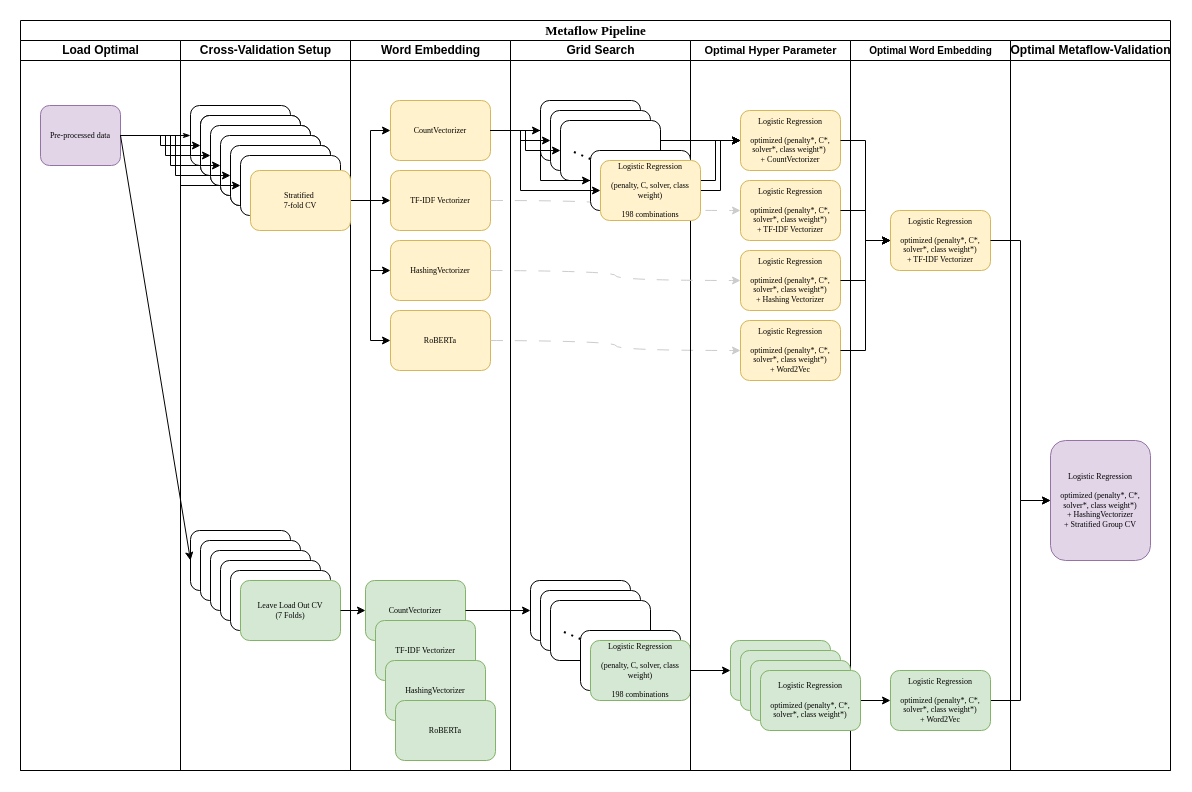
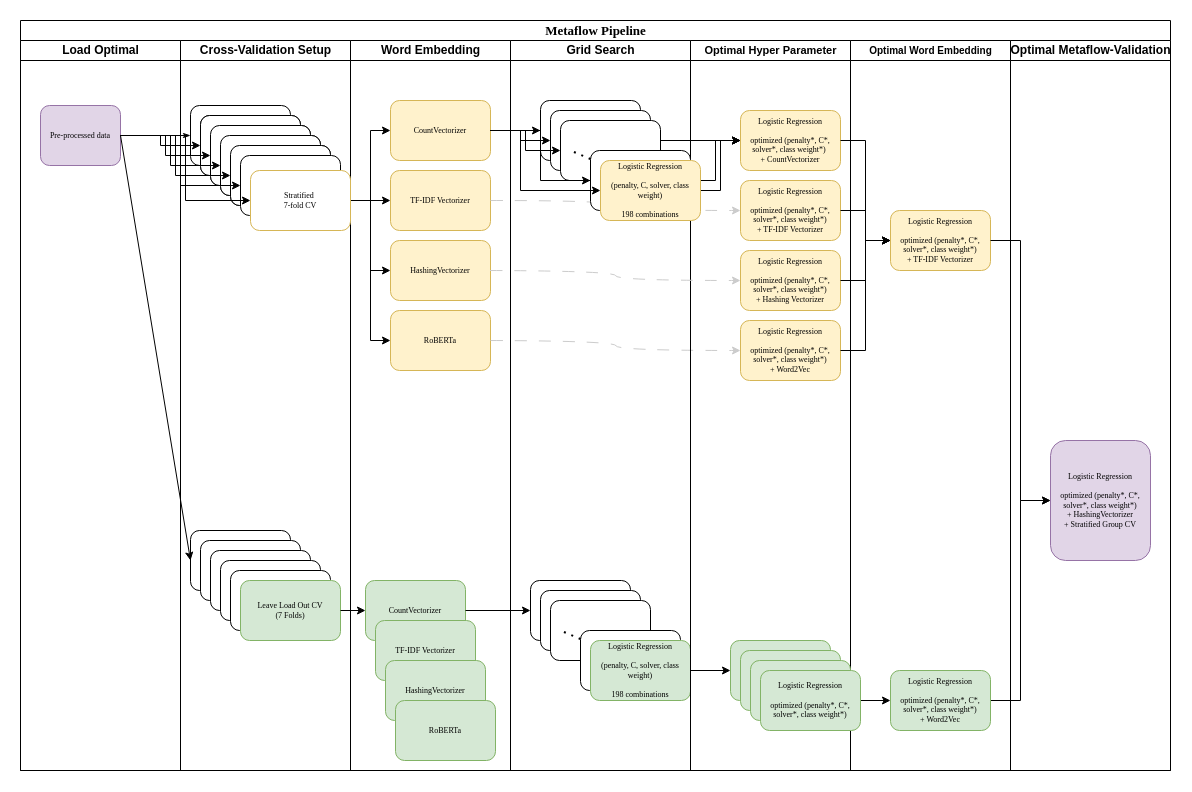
none -> (186, 197)
(301, 201) -> (301, 201)
